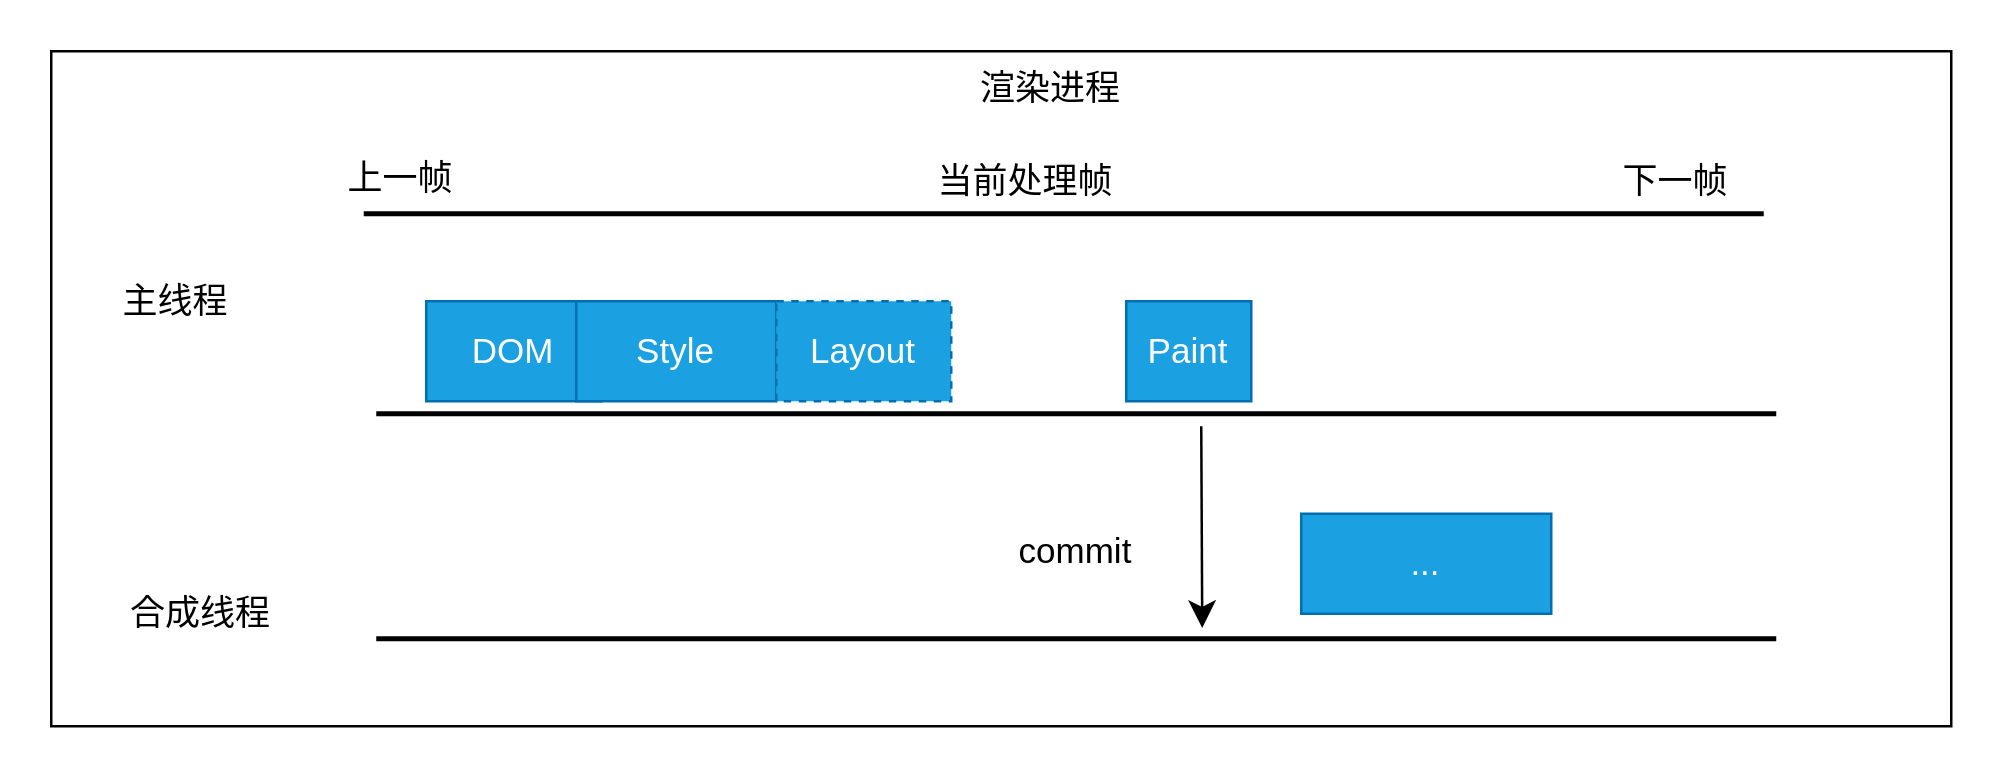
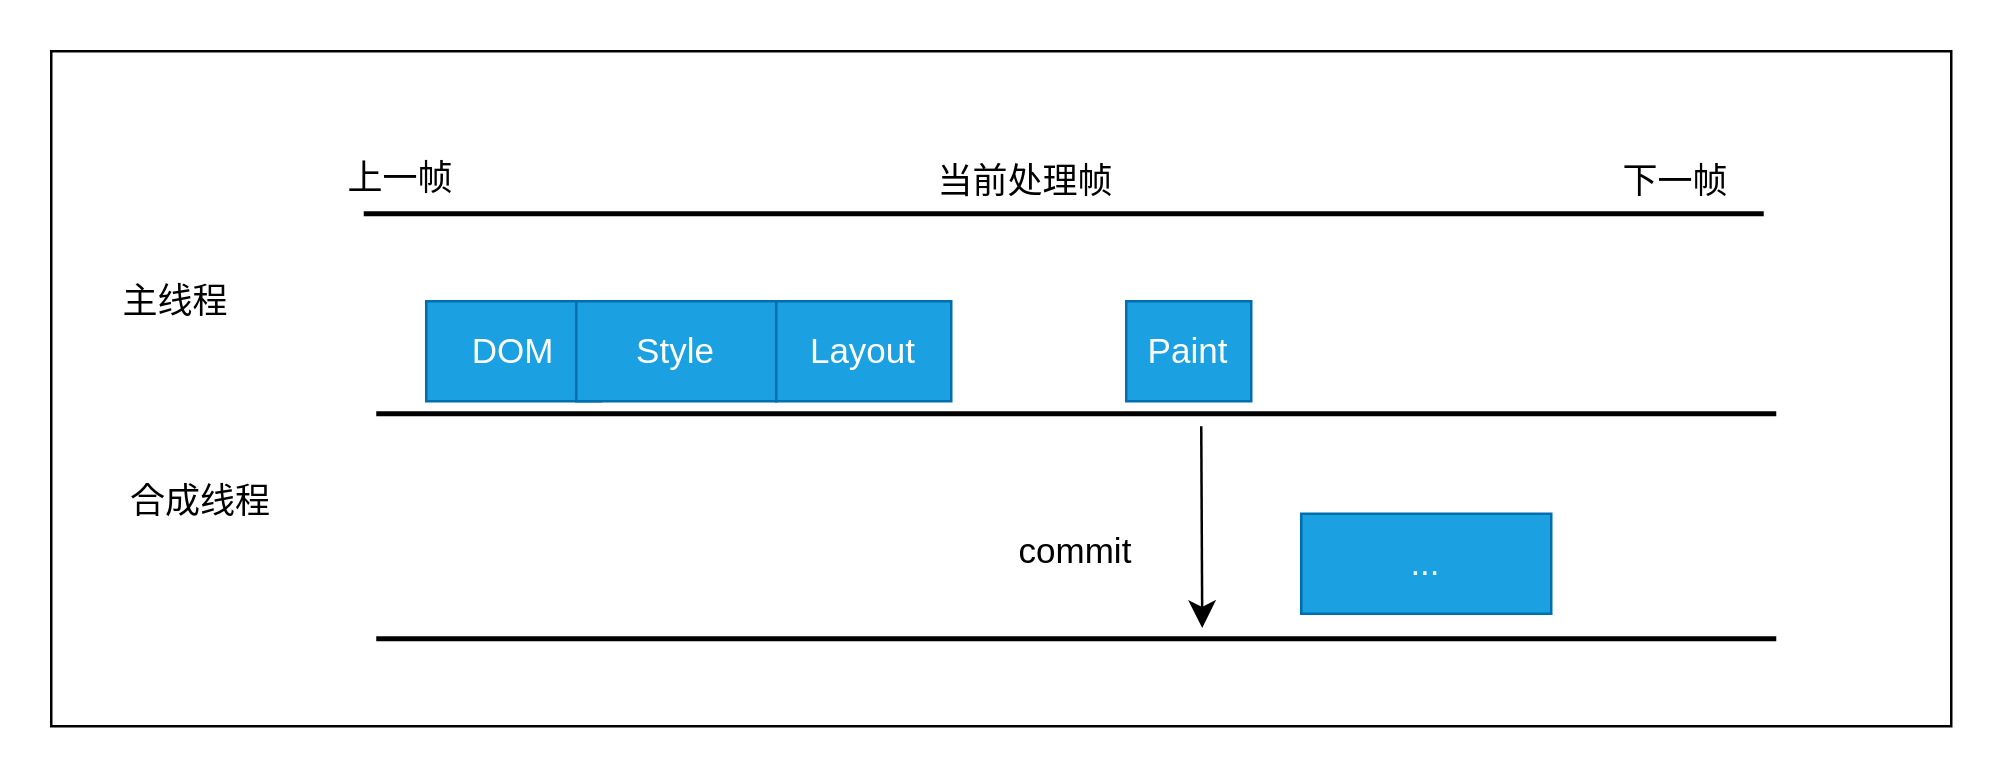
(1051, 89) -> none
(864, 351) -> (864, 351)
(201, 614) -> (201, 501)
